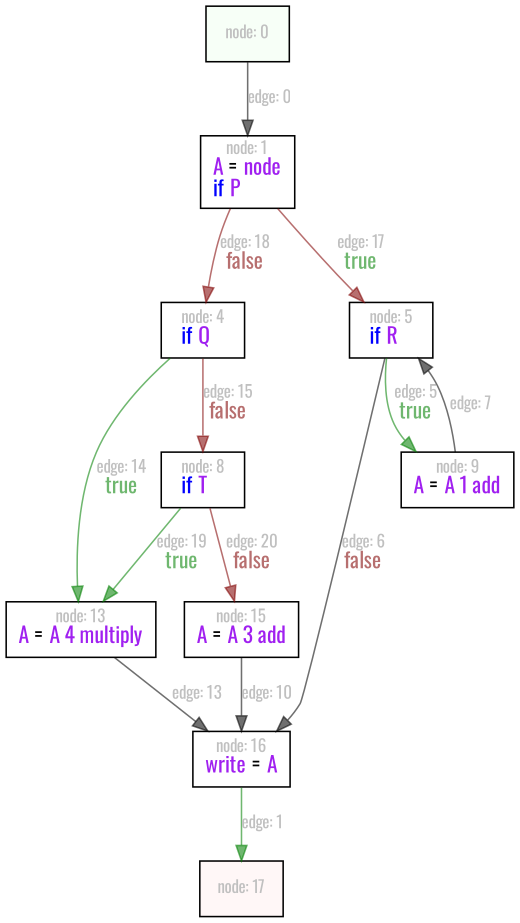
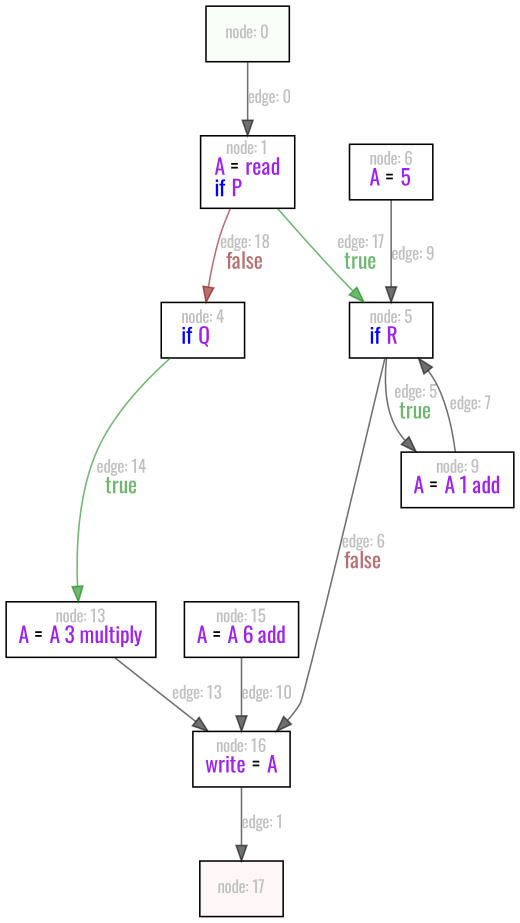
(263, 168) -> (263, 168)
none -> (391, 172)
(315, 250) -> (315, 250)
(387, 401) -> (387, 401)
(203, 480) -> none
(96, 637) -> (96, 637)
(257, 637) -> (257, 637)
(241, 816) -> (241, 816)
